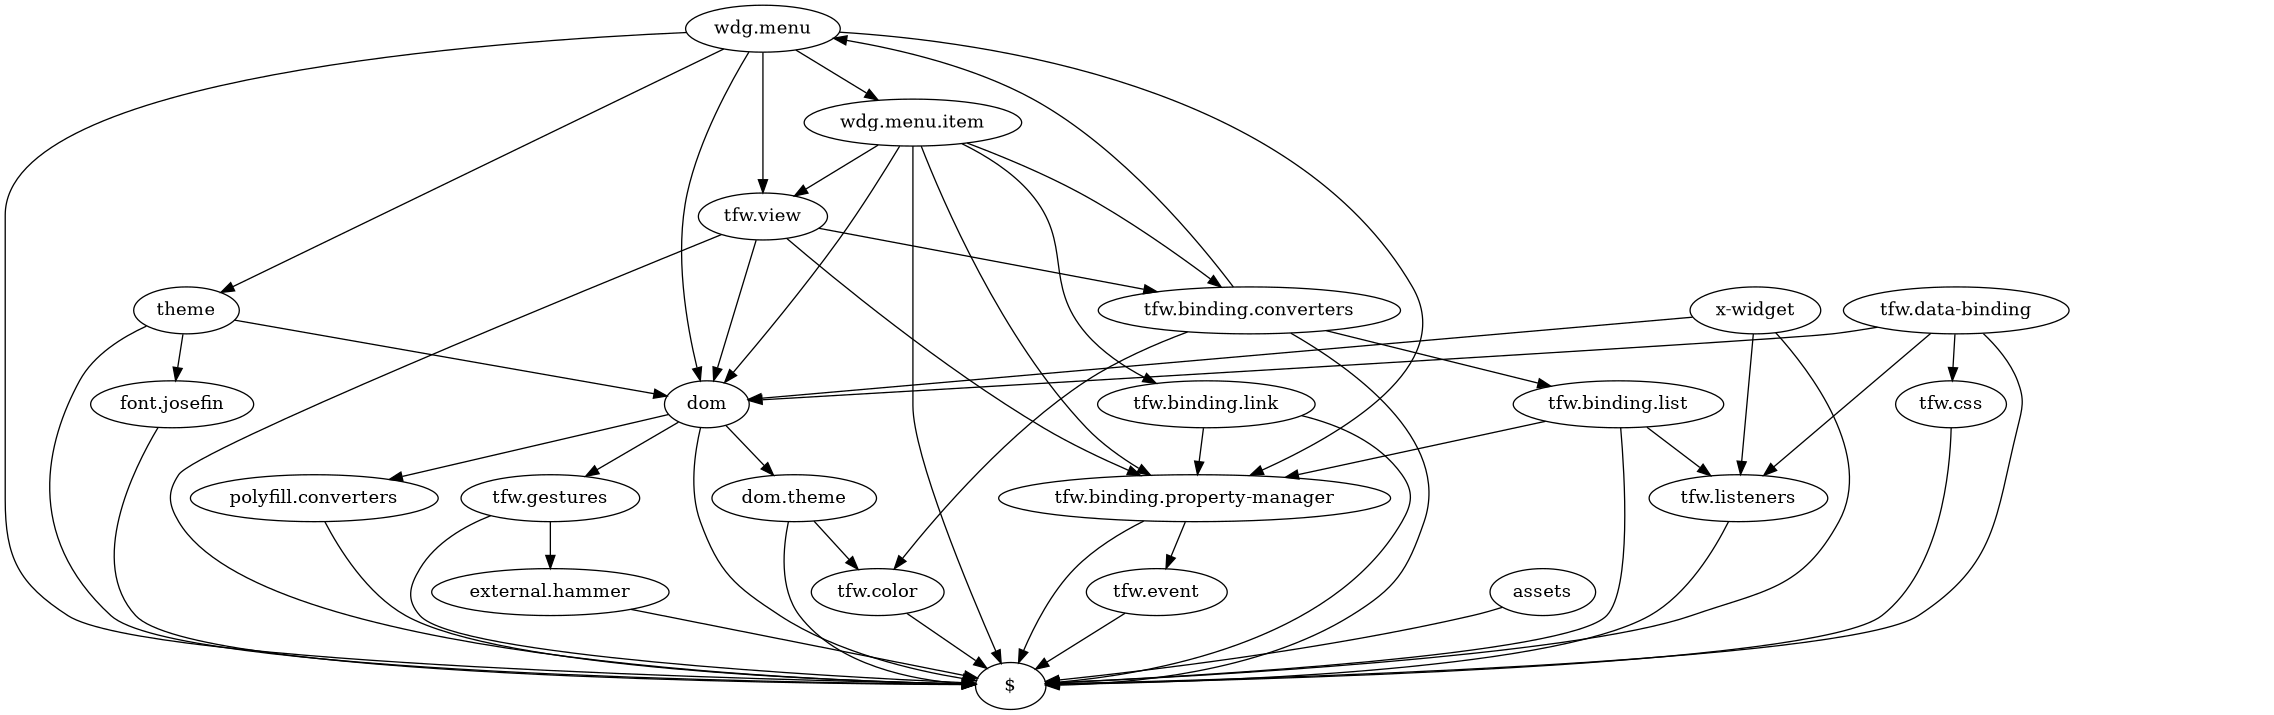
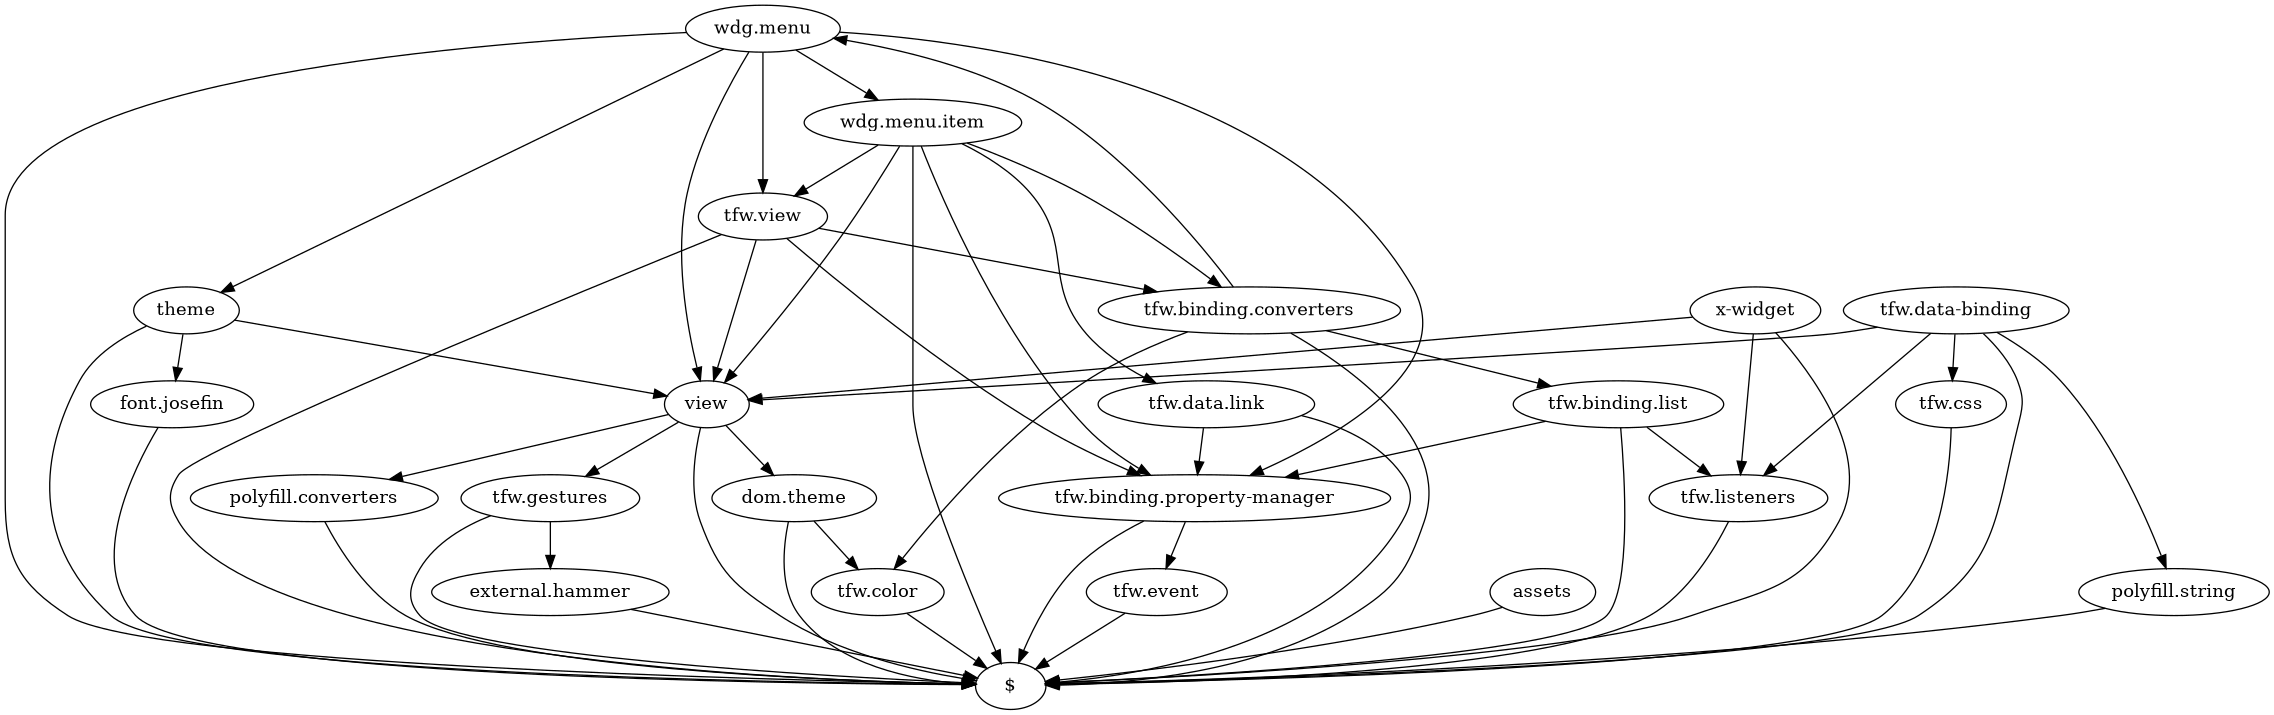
(707, 404) -> (707, 404)
(1206, 404) -> (1206, 404)
none -> (2174, 592)
